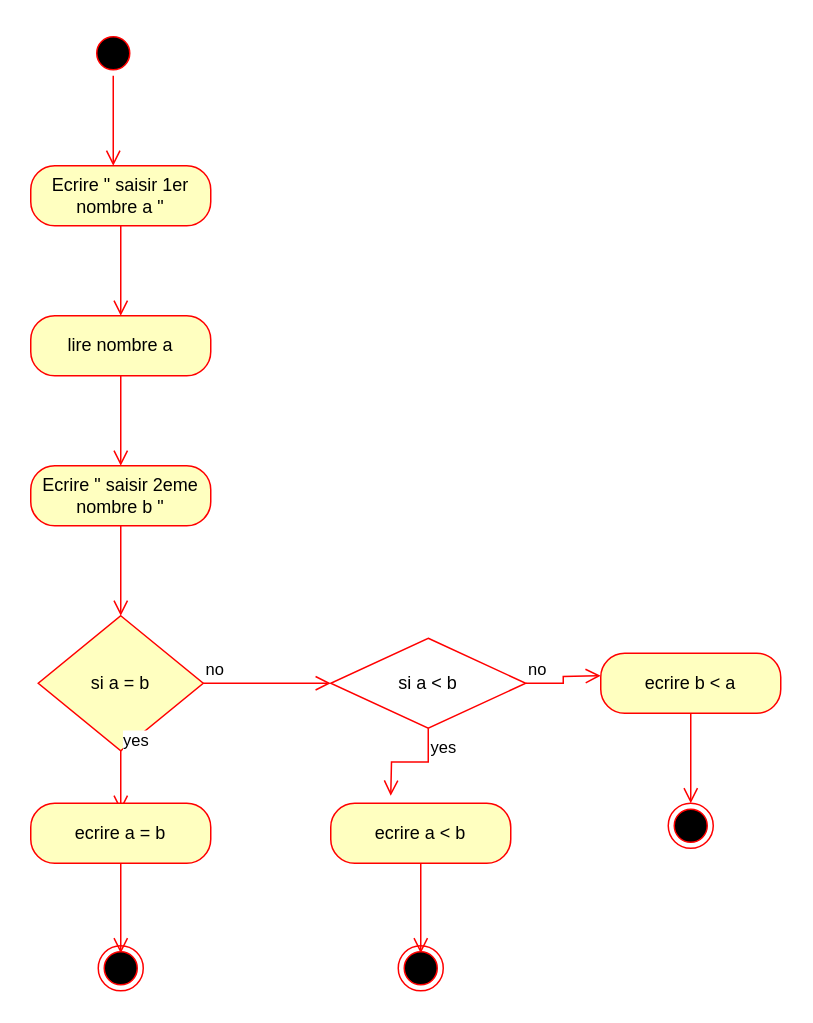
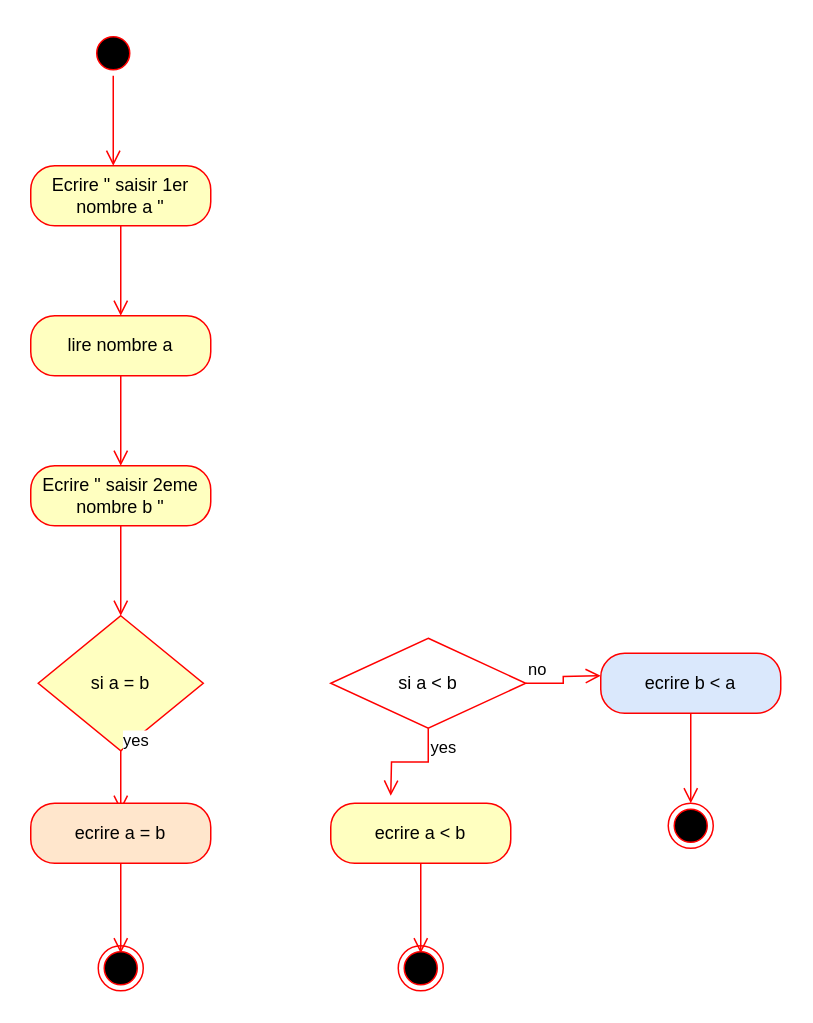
(265, 683) -> none
(691, 683) -> (691, 683)
(121, 833) -> (121, 833)
